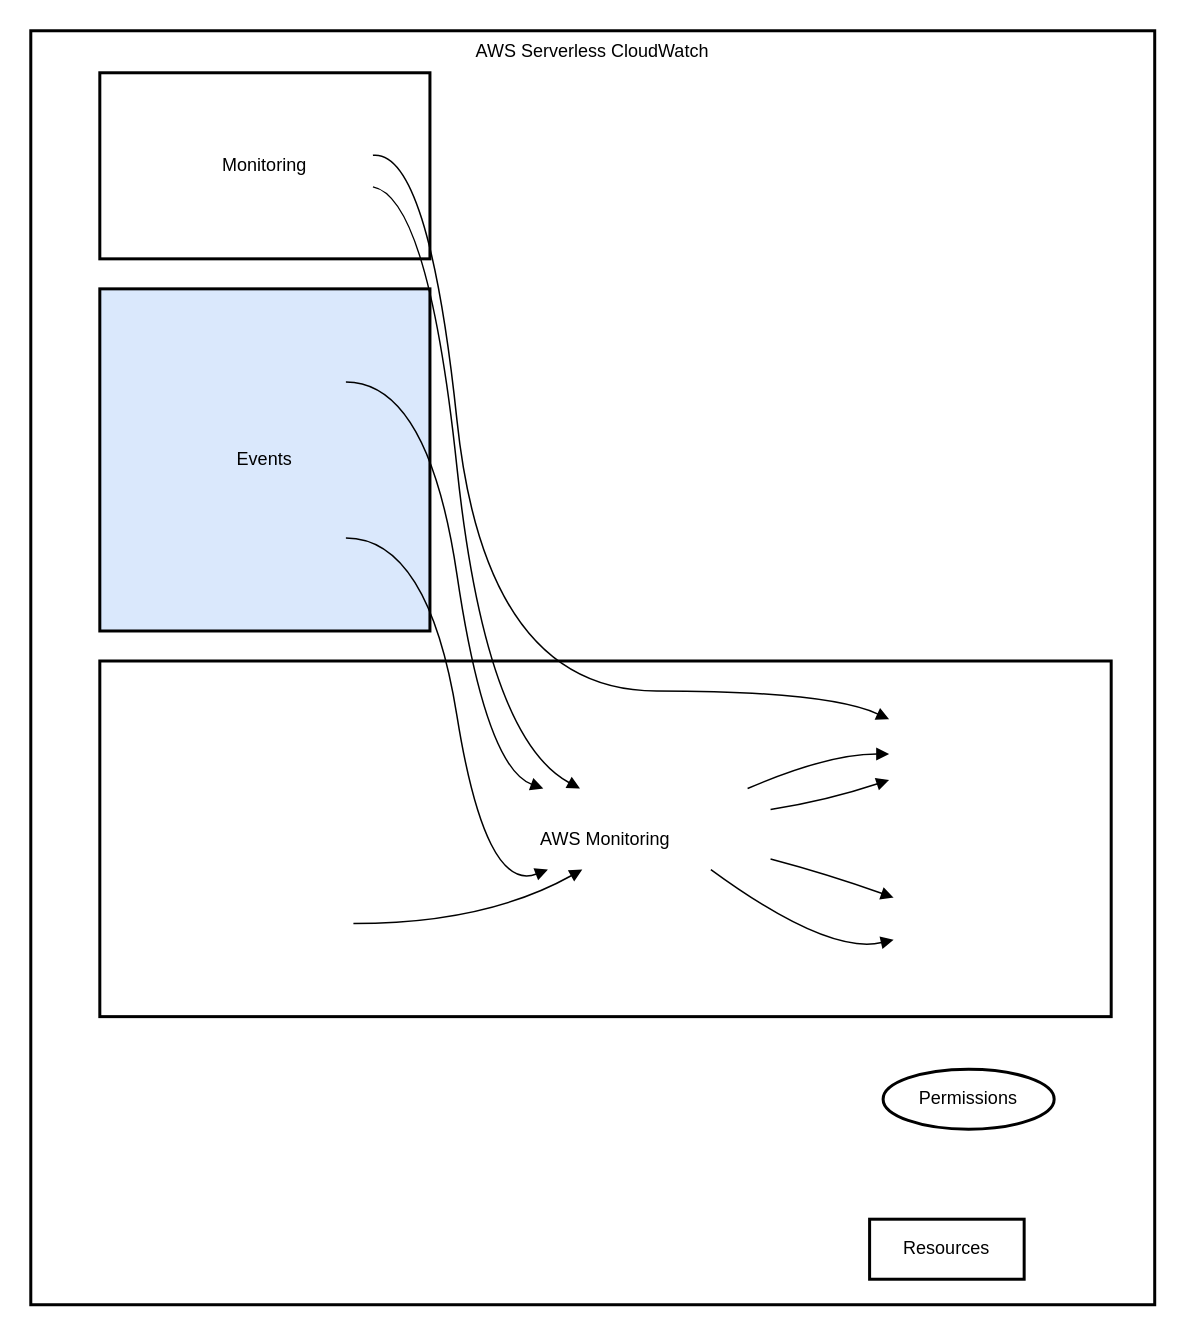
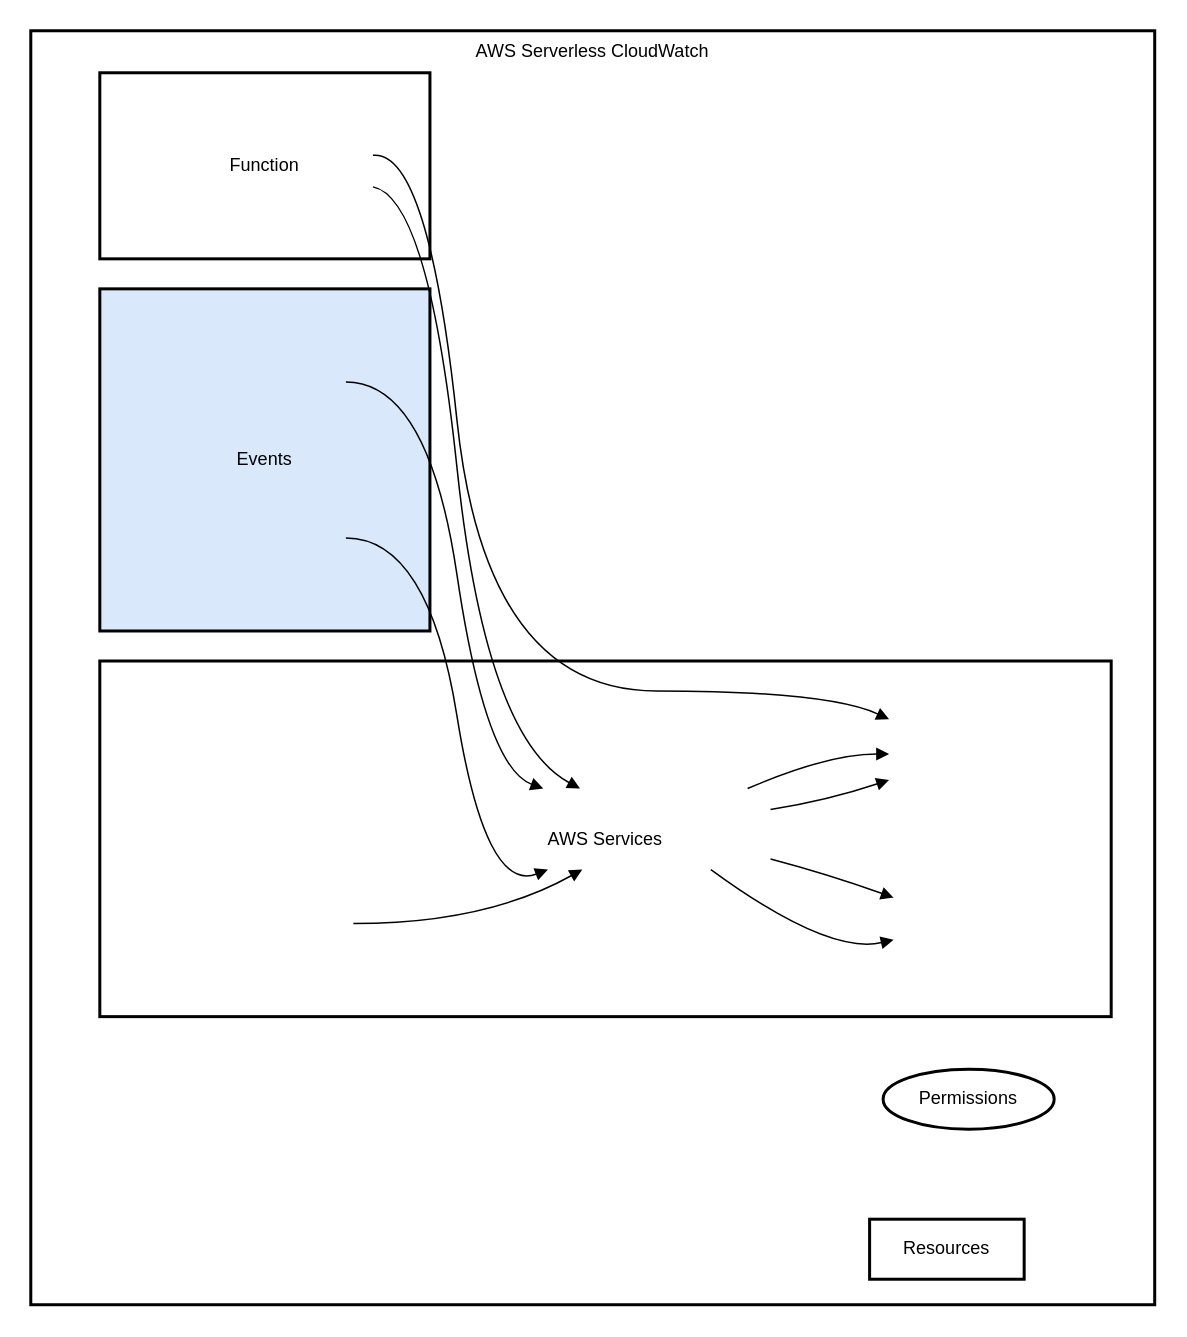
(265, 166) -> (265, 166)
(605, 839) -> (605, 839)
